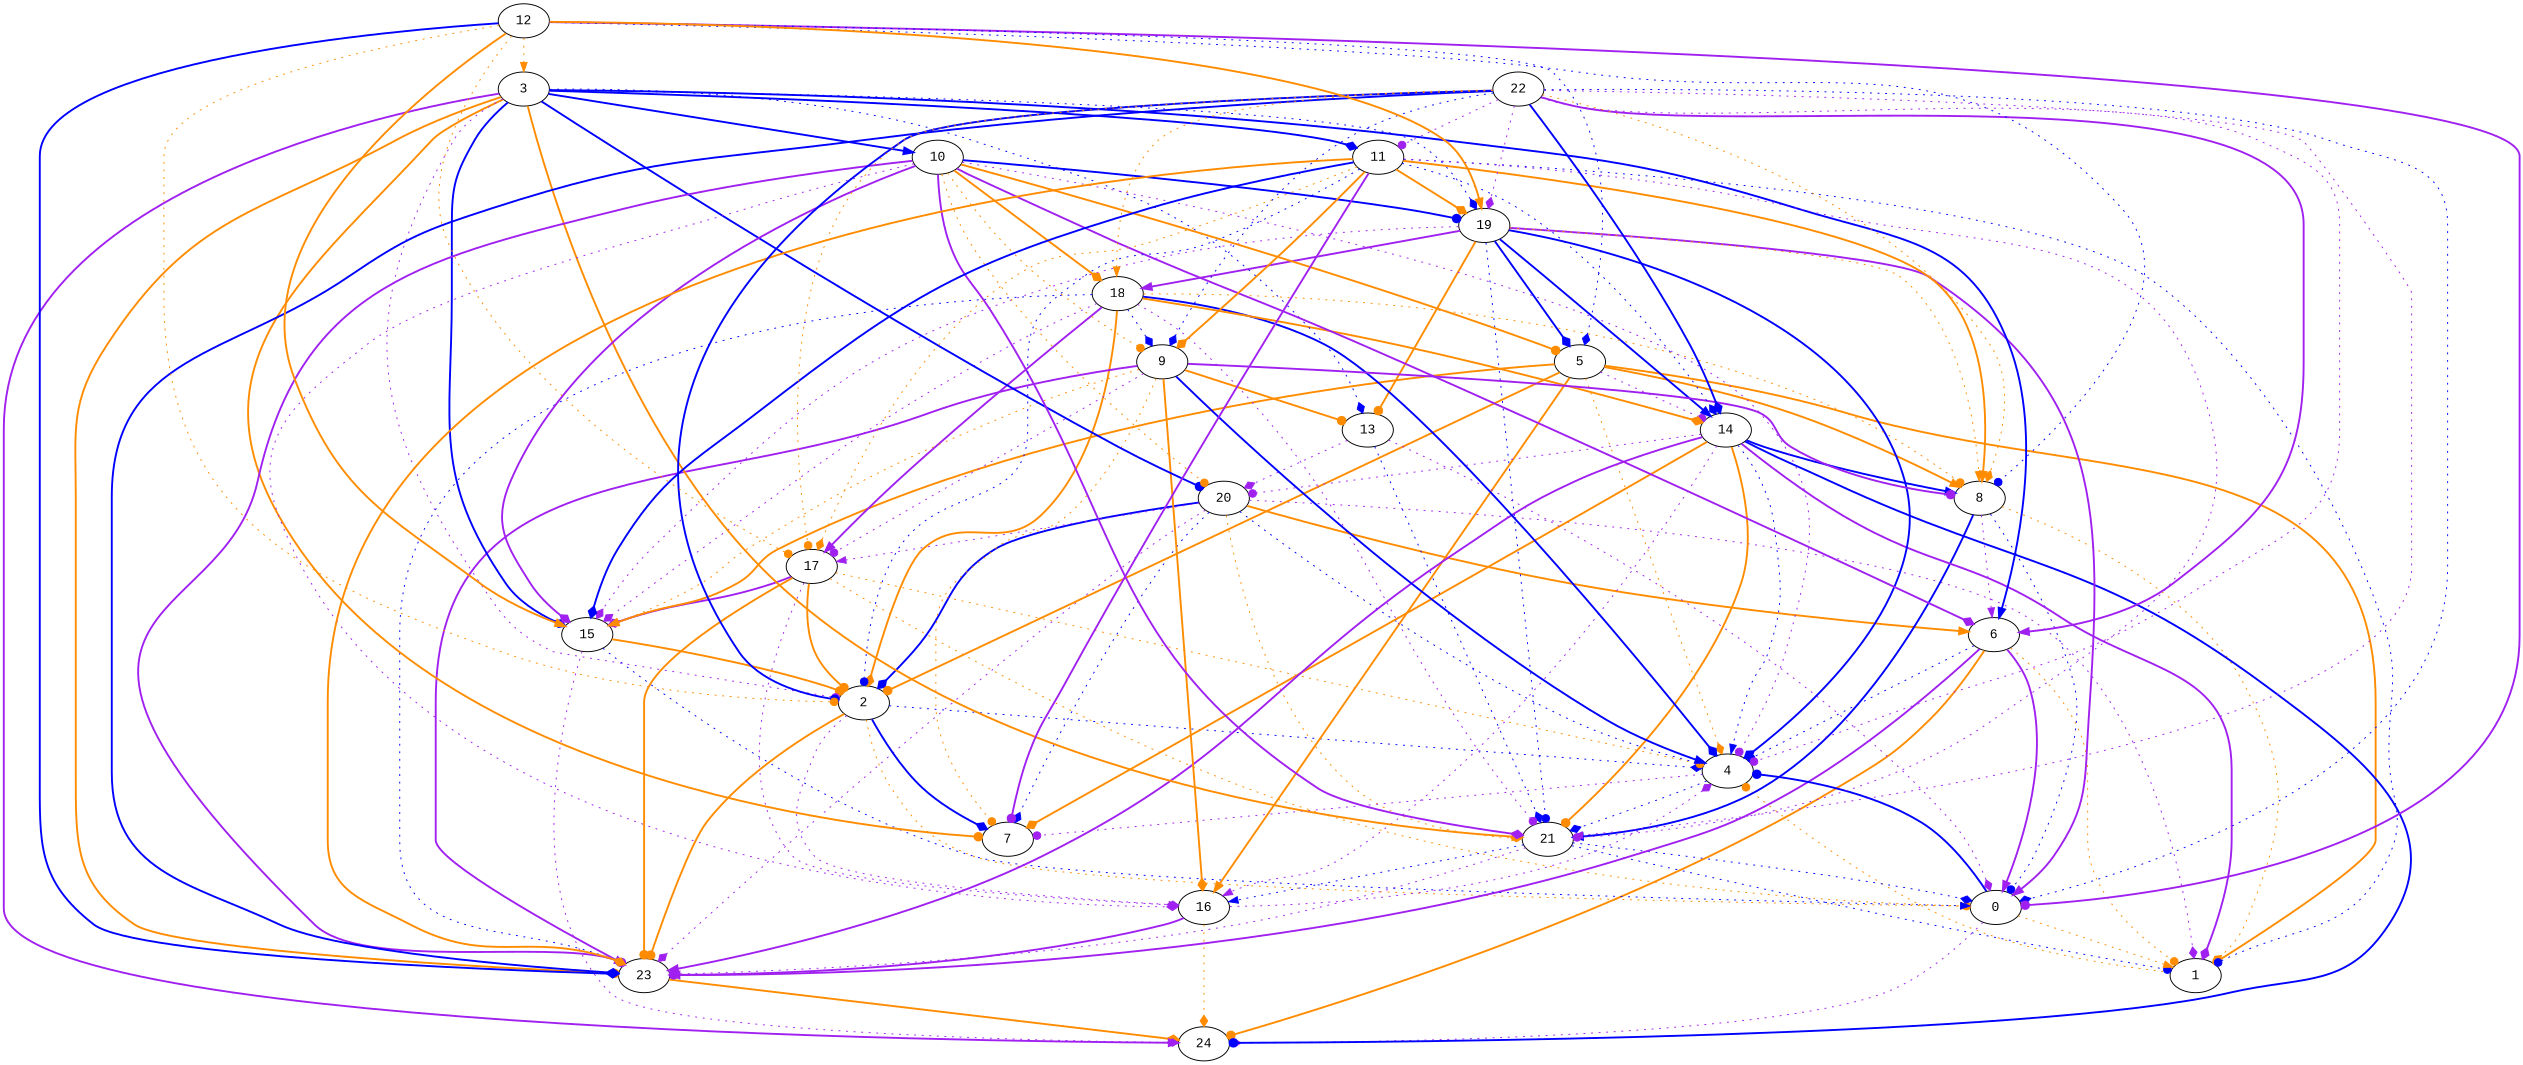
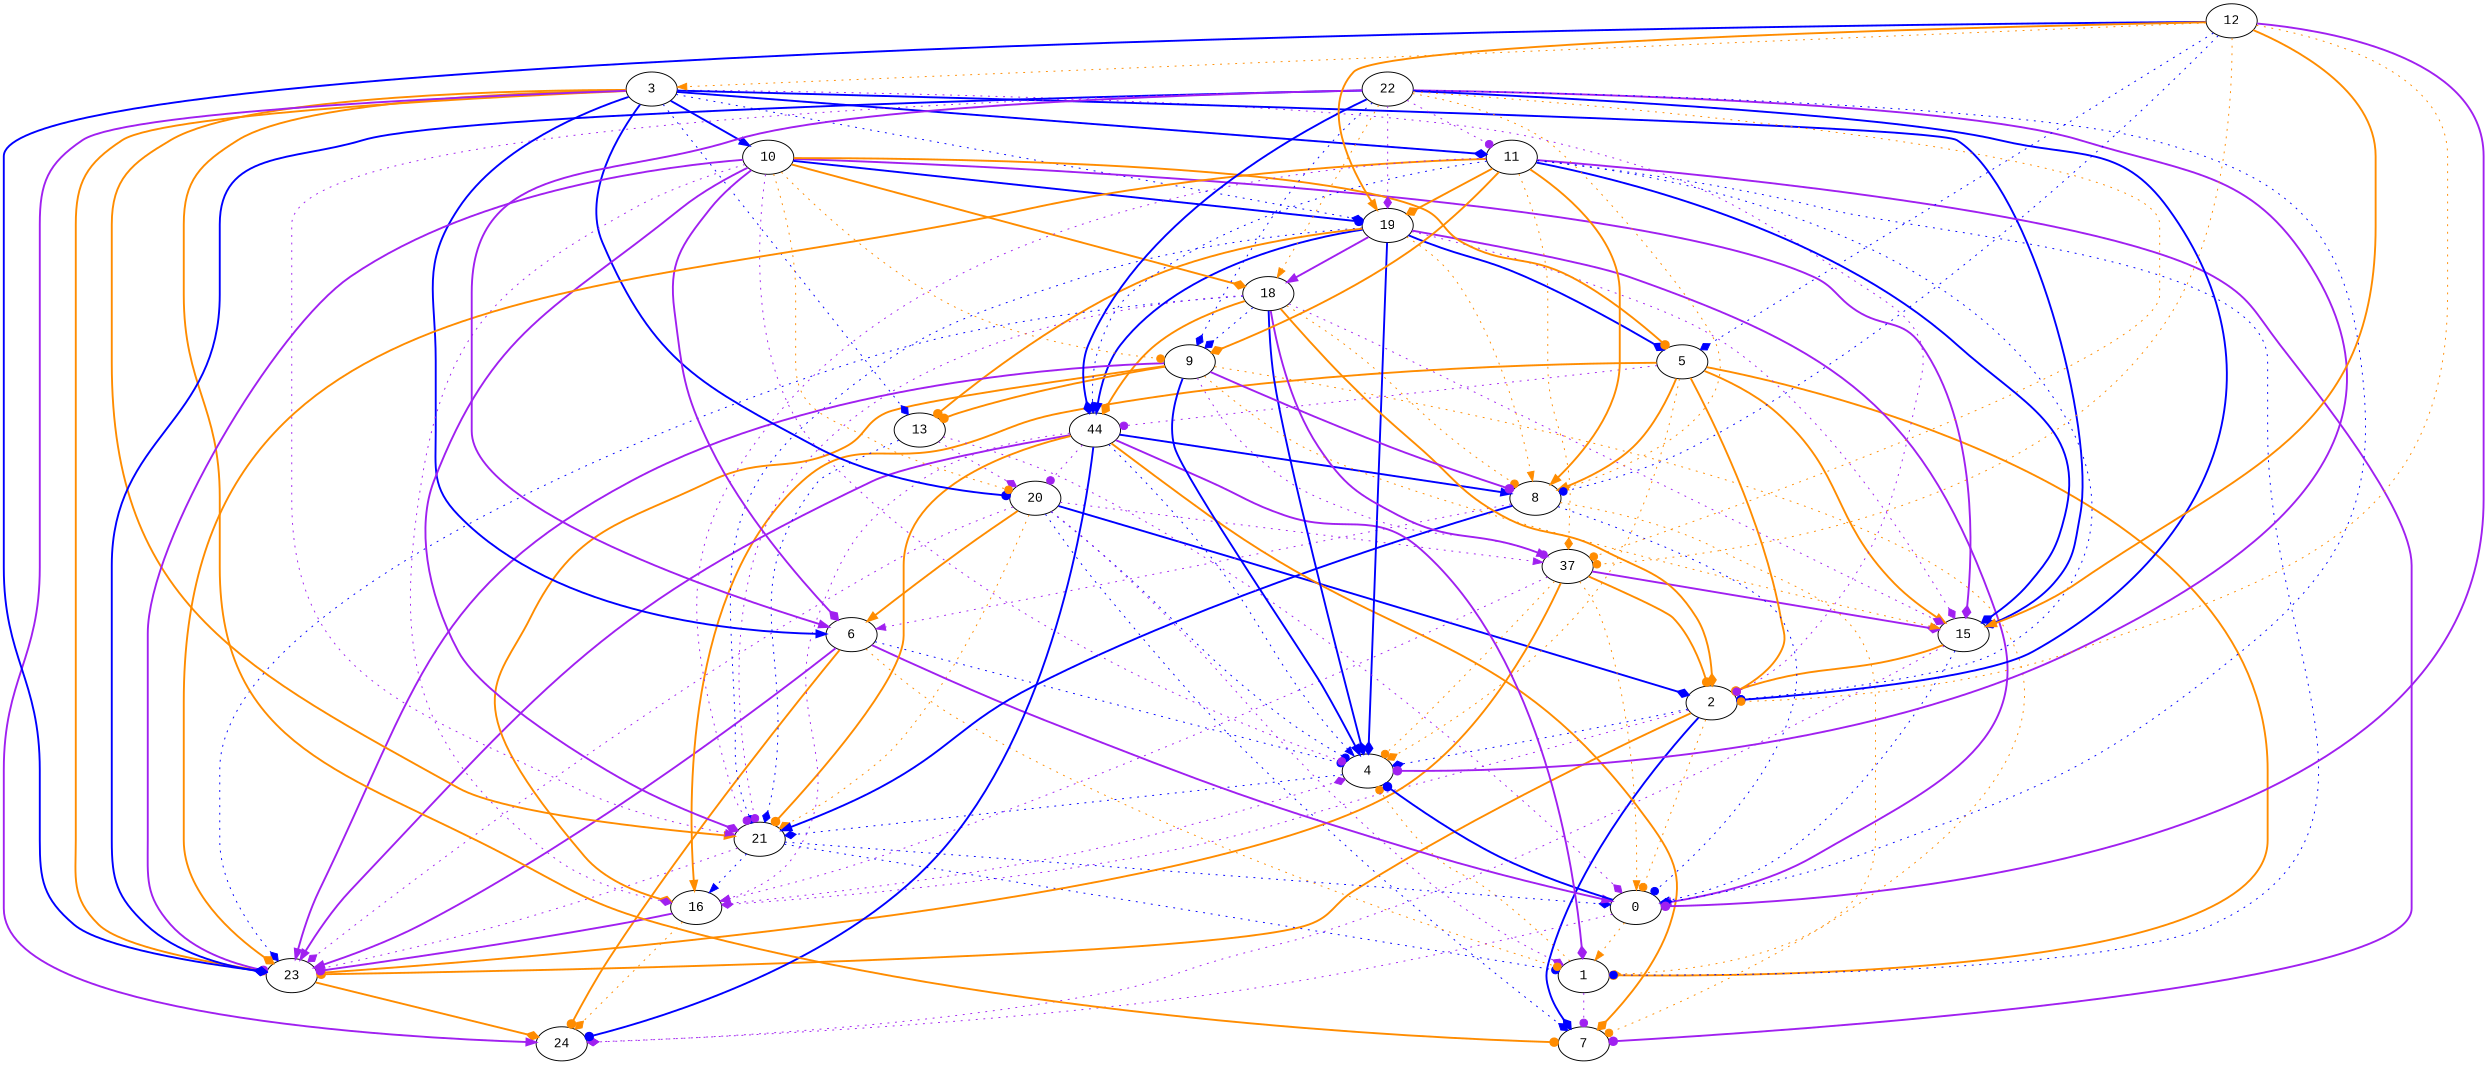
(2340, 253) -> (2346, 395)
(1726, 430) -> (1095, 430)
(812, 566) -> (1568, 566)
(1405, 802) -> (1584, 1006)
